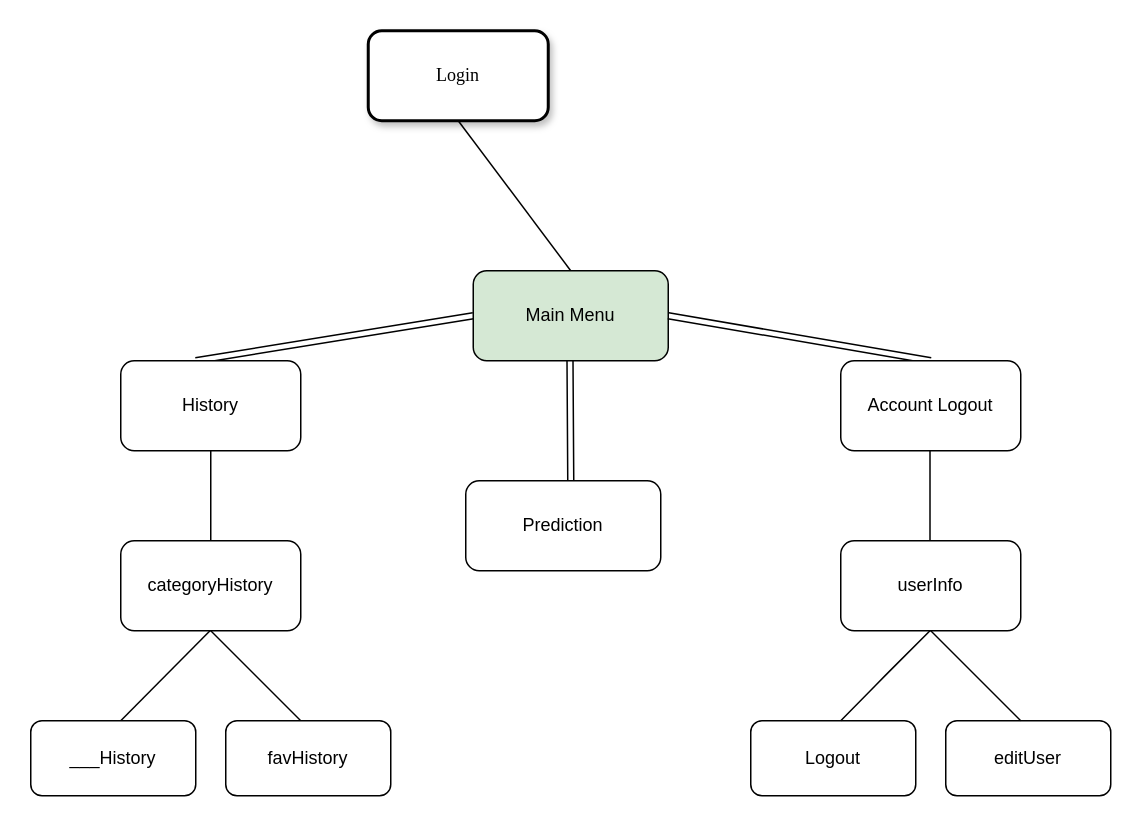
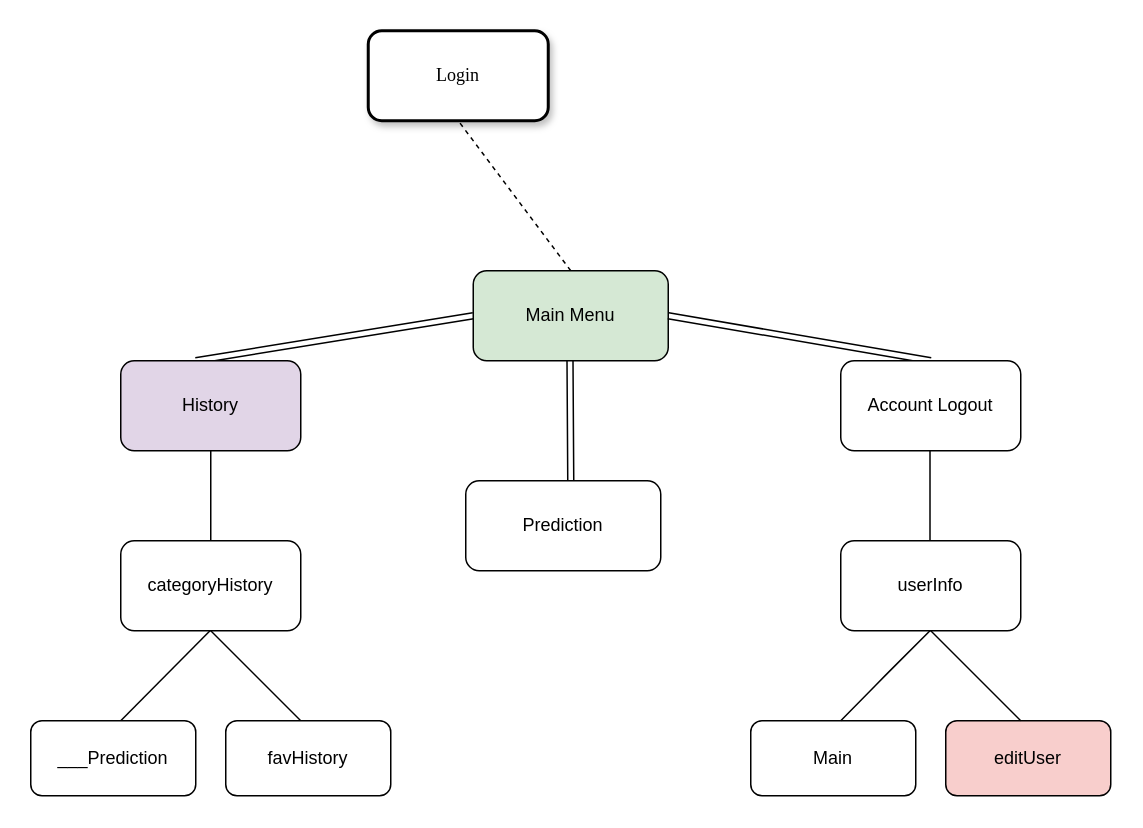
(514, 195) -> (514, 195)
(211, 406) -> (211, 406)
(113, 758) -> (113, 758)
(833, 758) -> (833, 758)
(1028, 758) -> (1028, 758)
